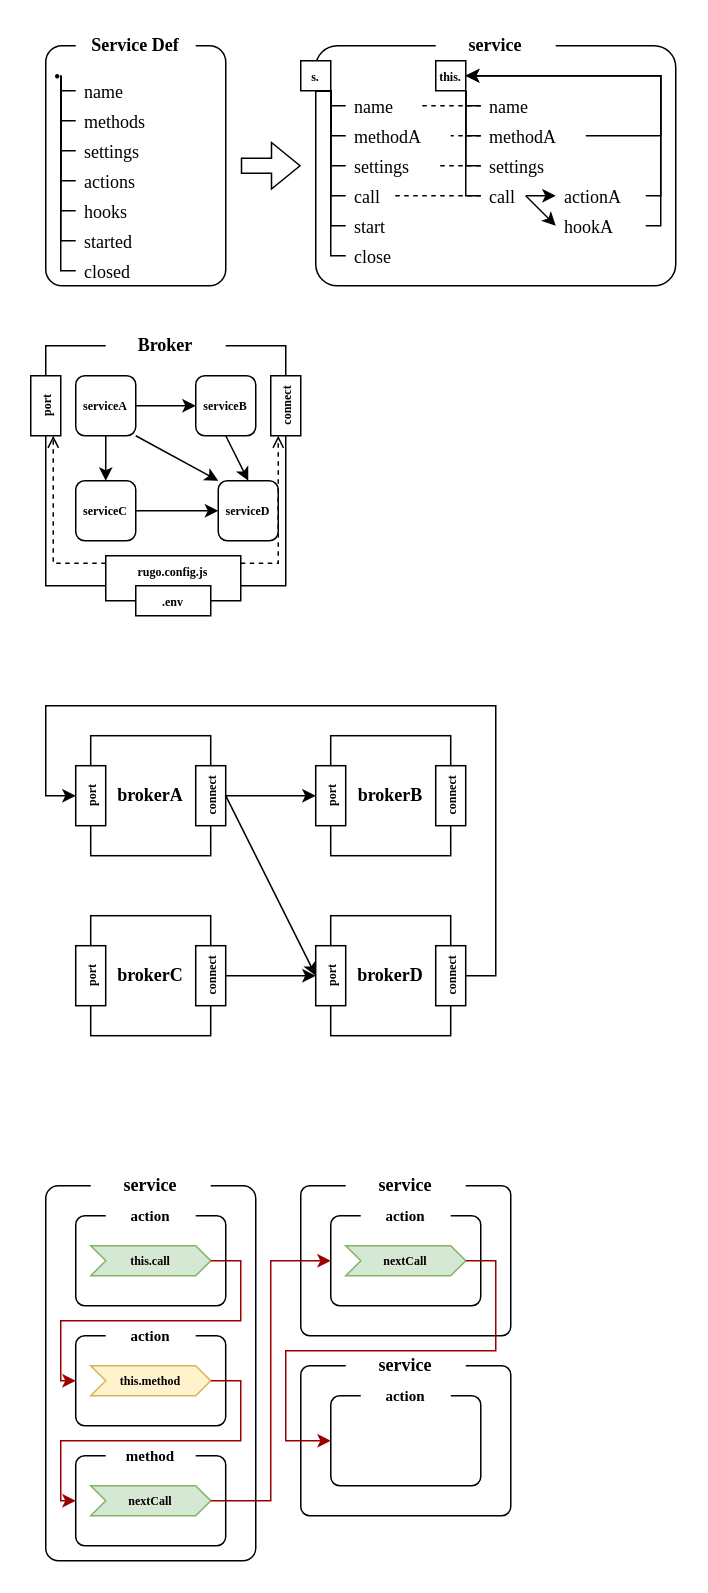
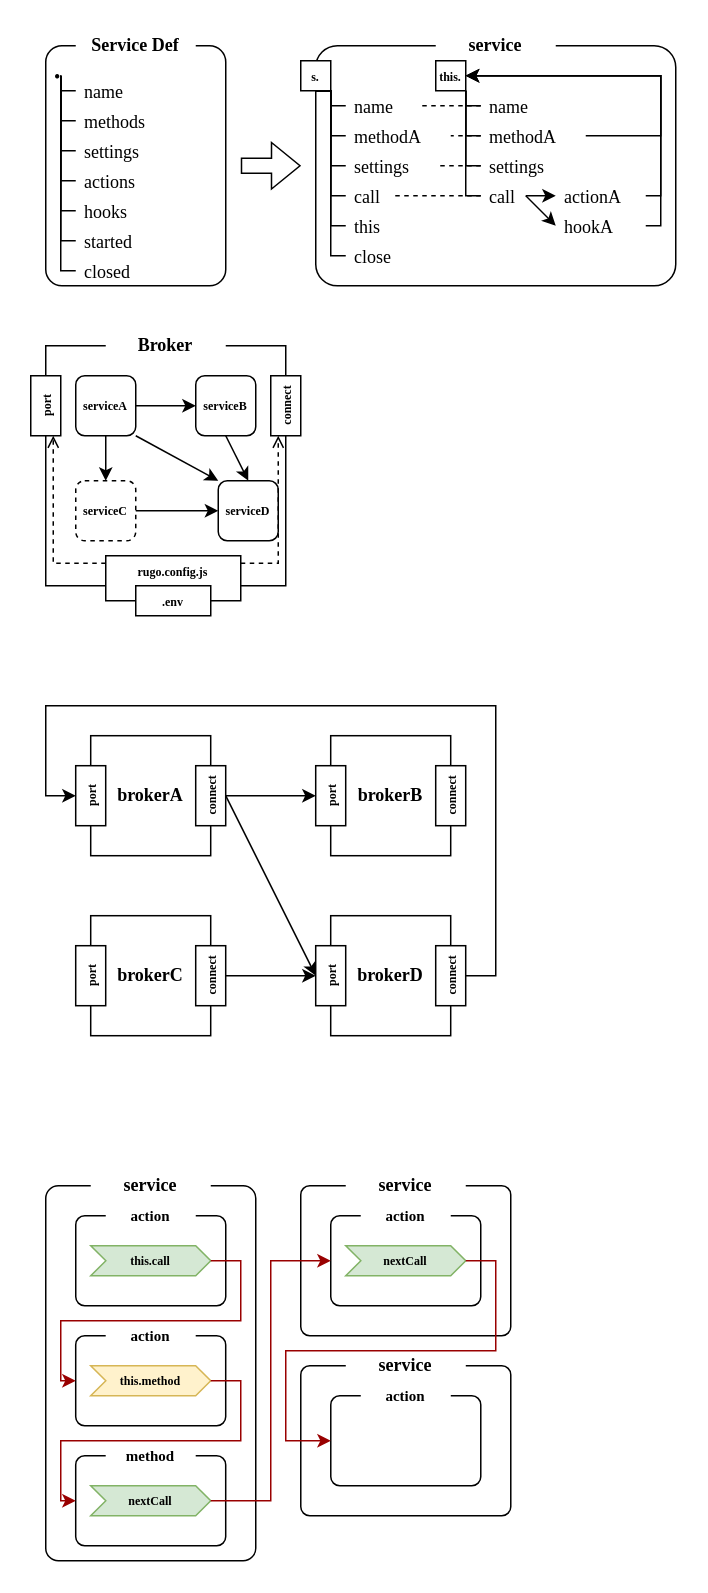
(379, 227) -> (372, 227)
(106, 511) -> (106, 511)
